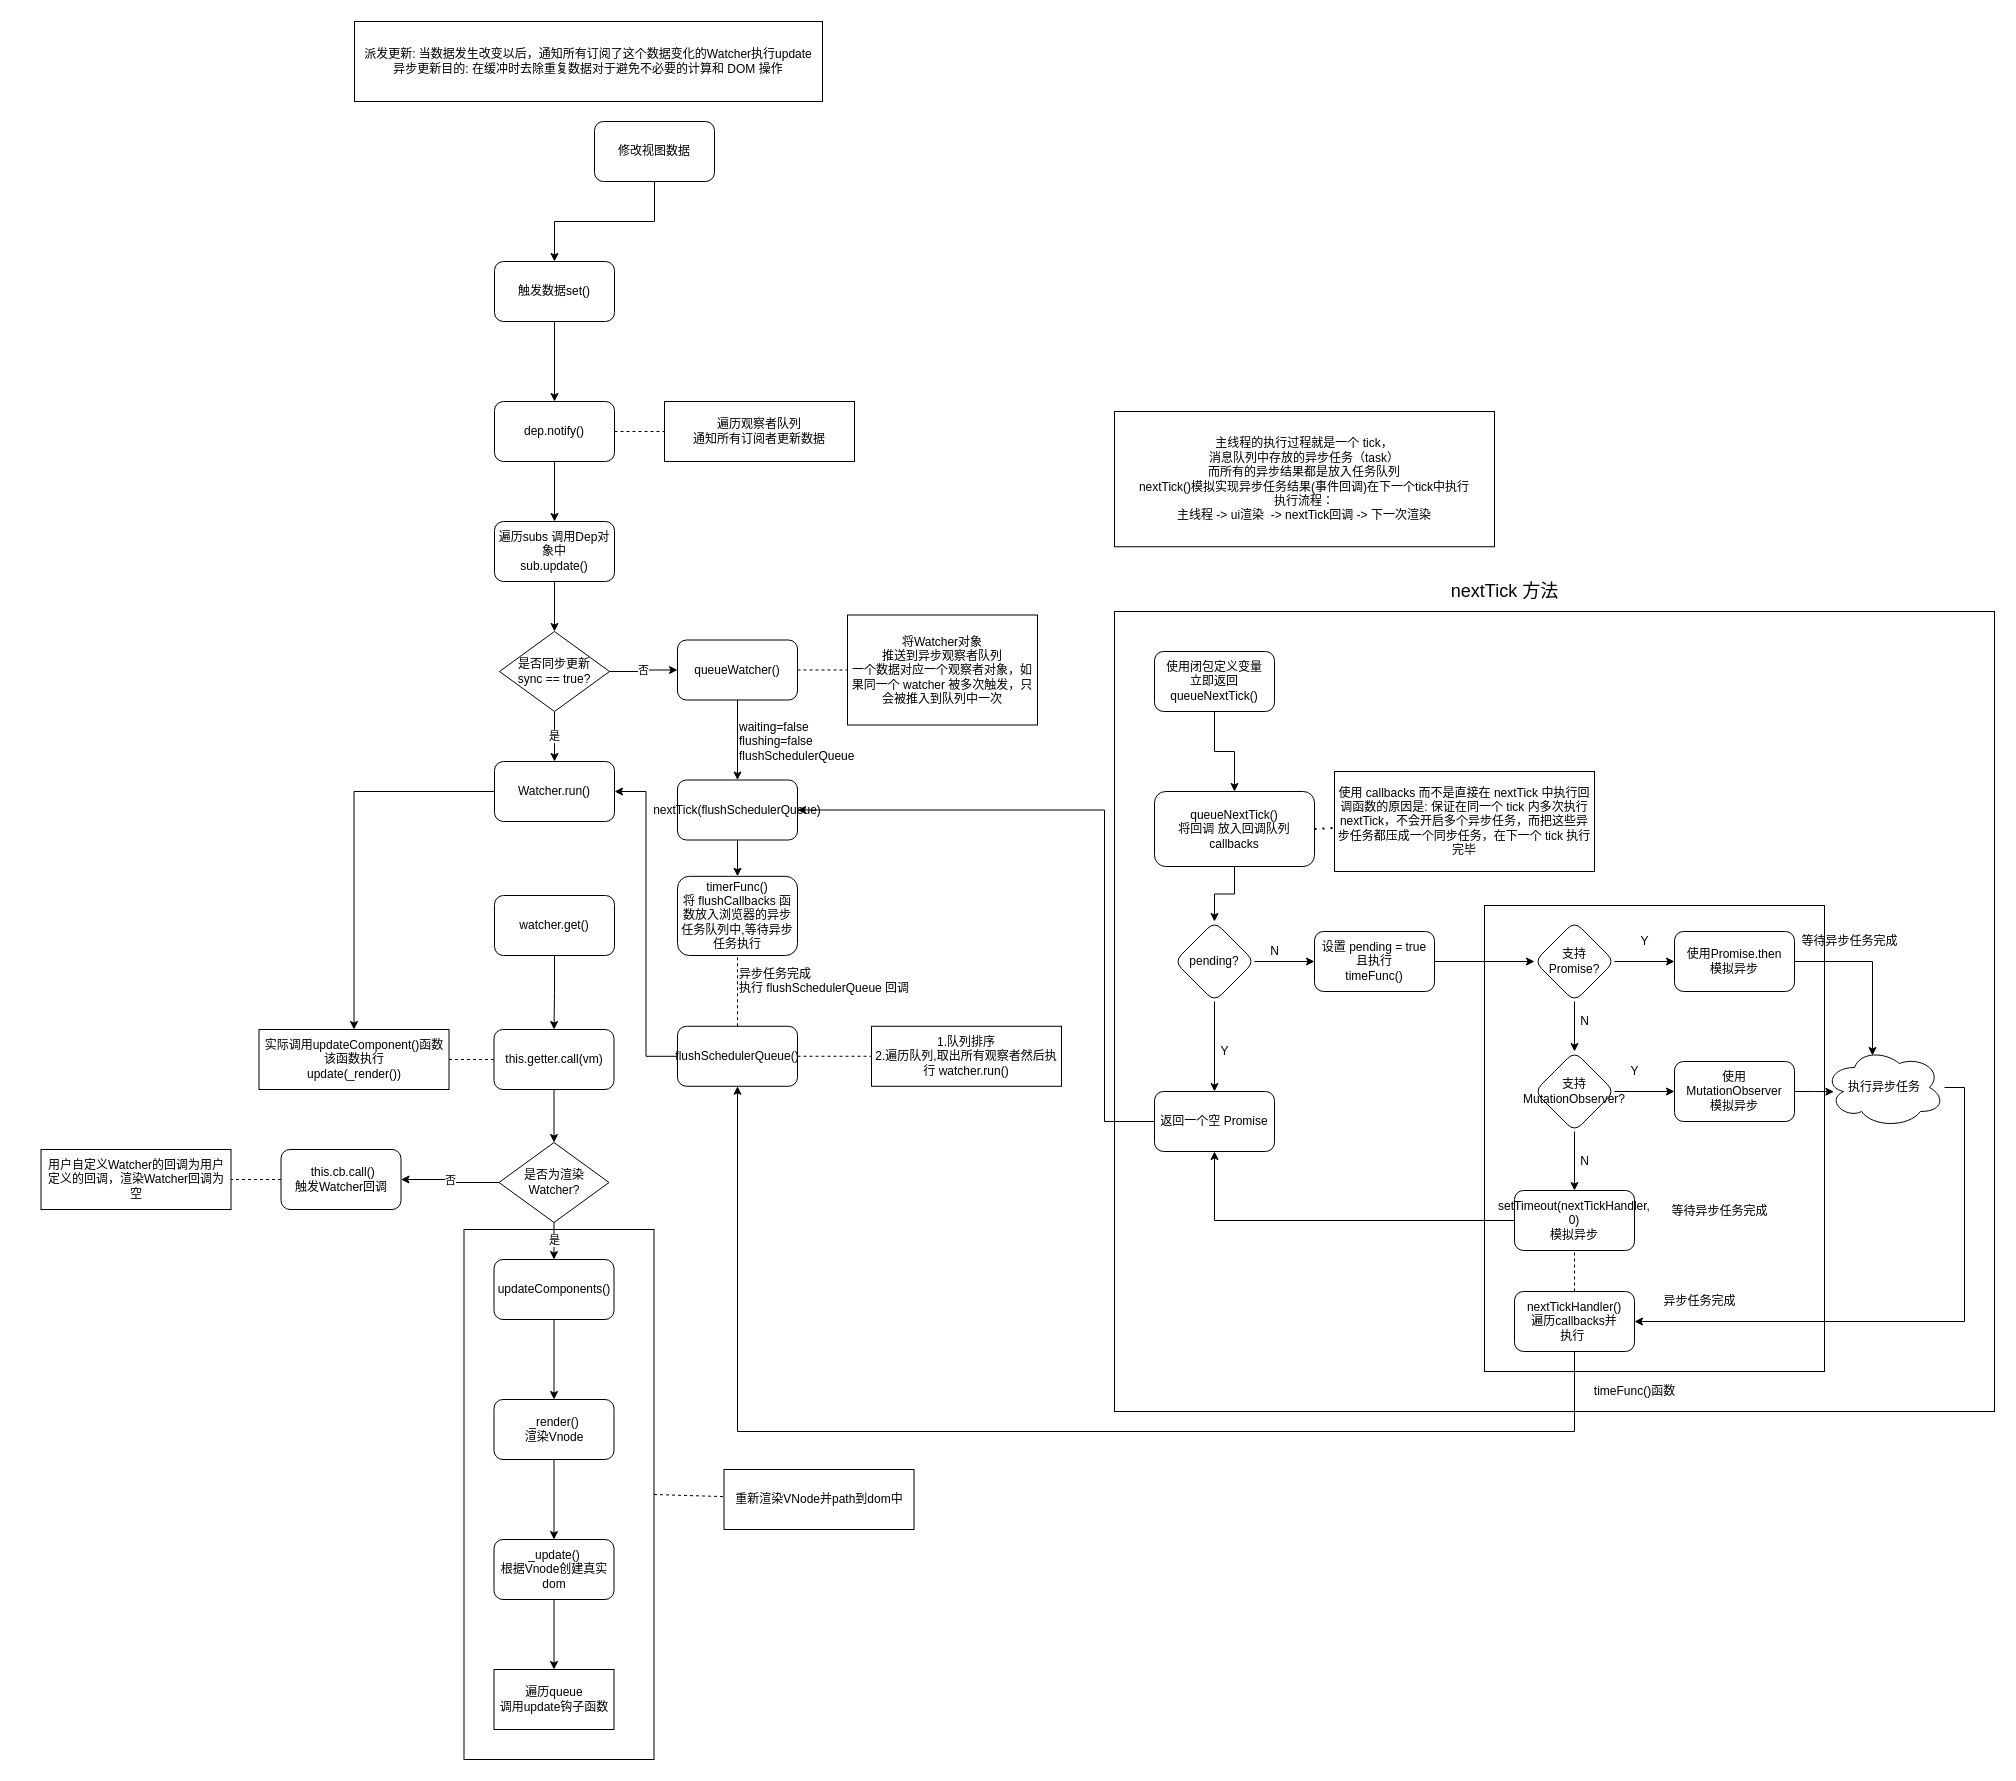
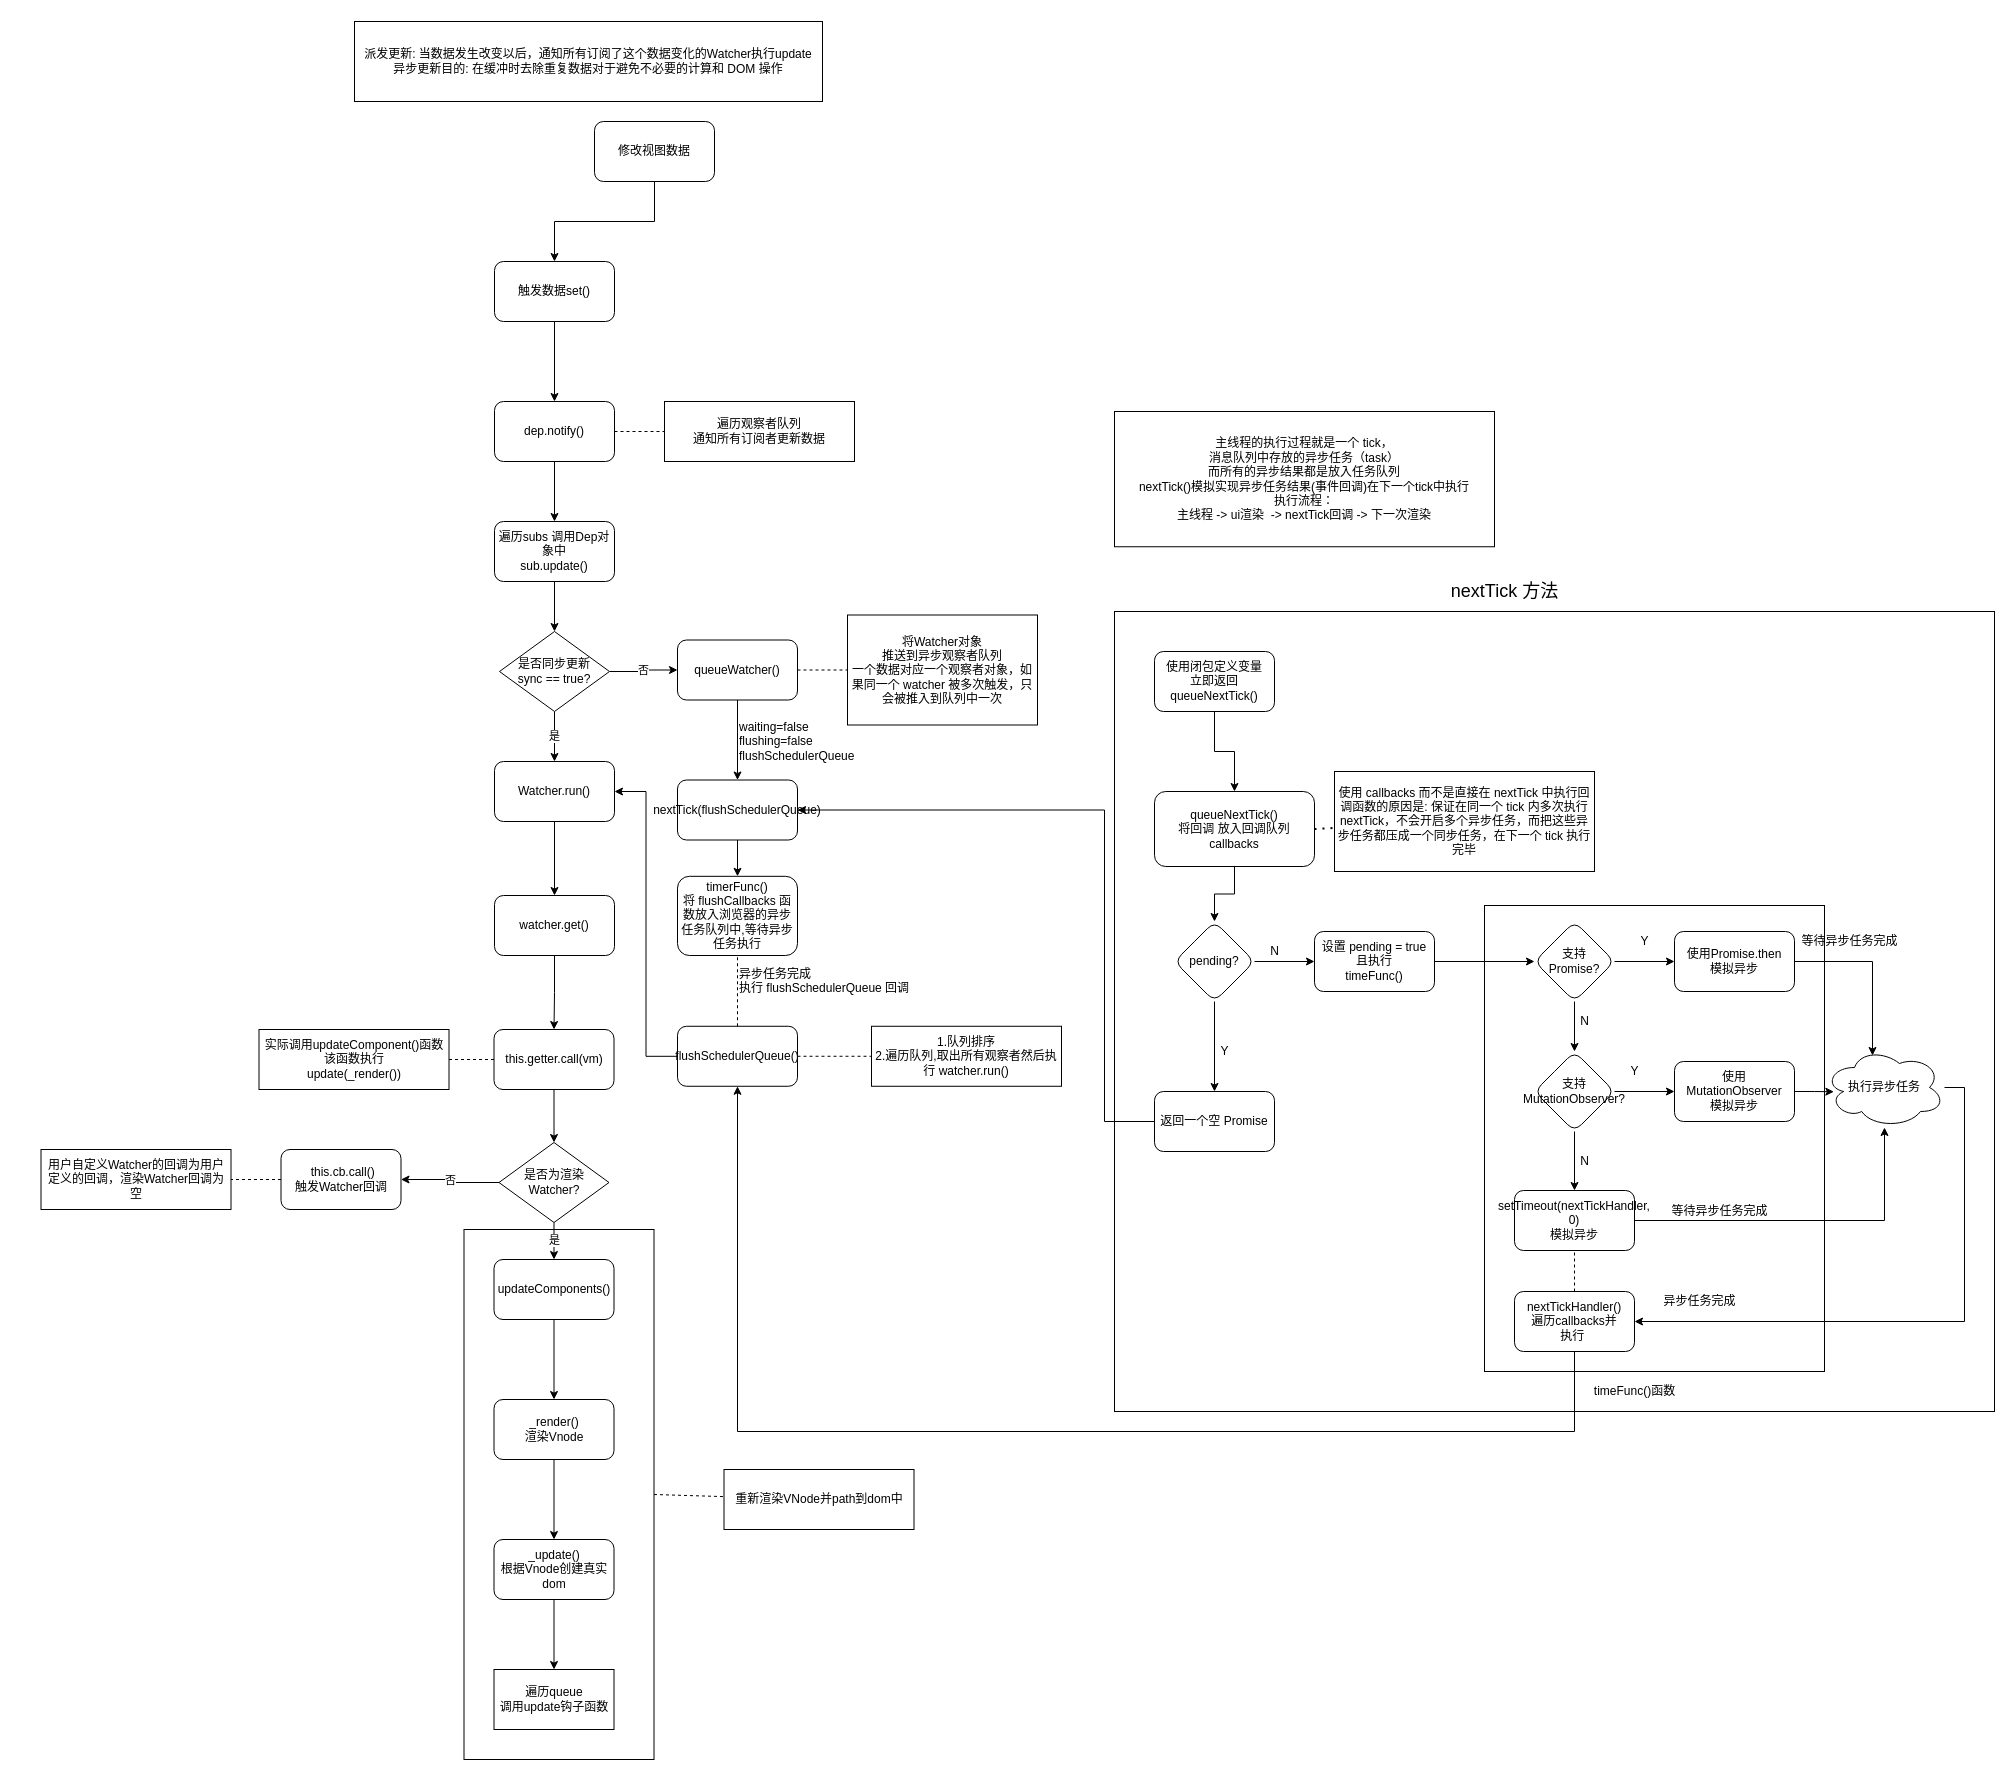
(354, 837) -> (555, 855)
(1334, 1221) -> (1803, 1221)
